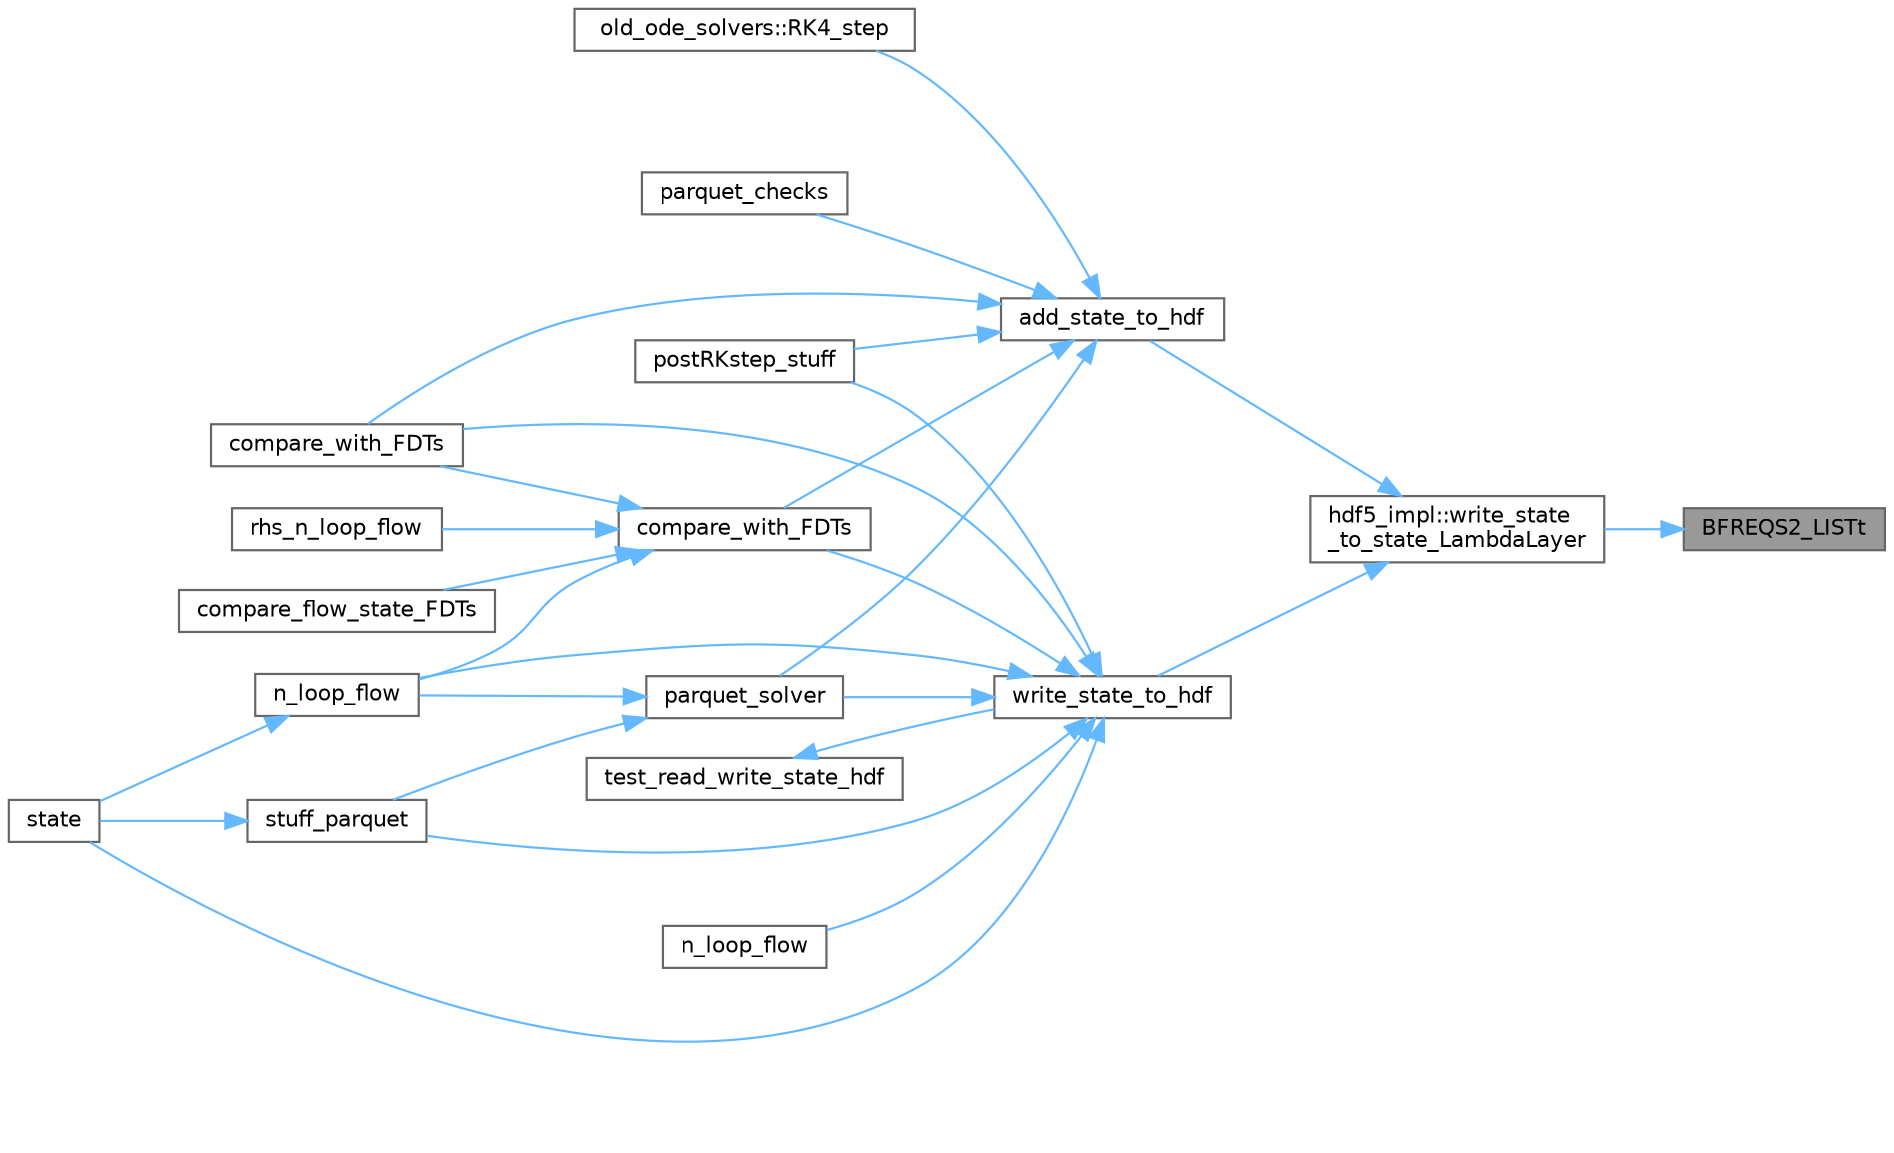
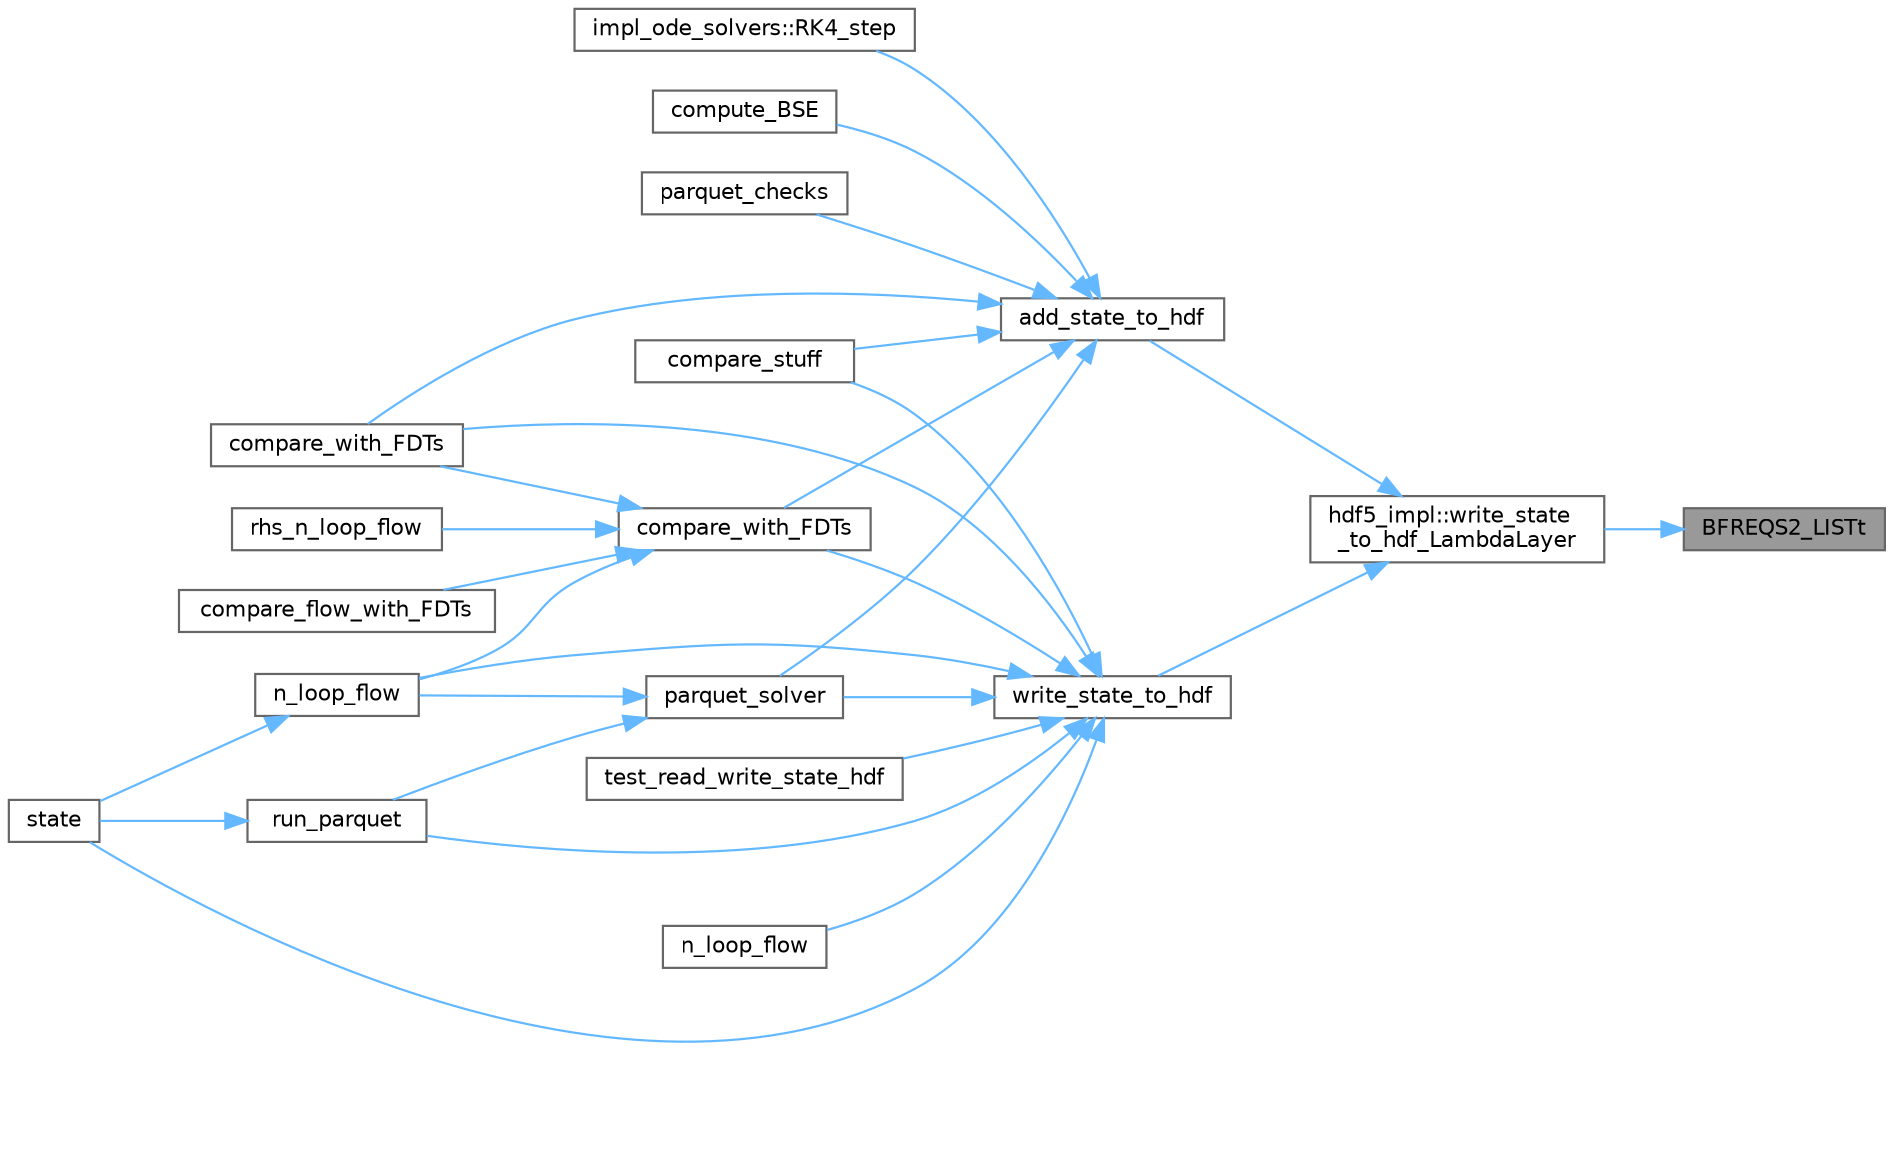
(745, 30) -> (745, 30)
none -> (745, 112)
(745, 361) -> (745, 361)
(1457, 529) -> (1457, 529)
(337, 611) -> (337, 611)
(905, 729) -> (972, 743)
(337, 821) -> (337, 821)
